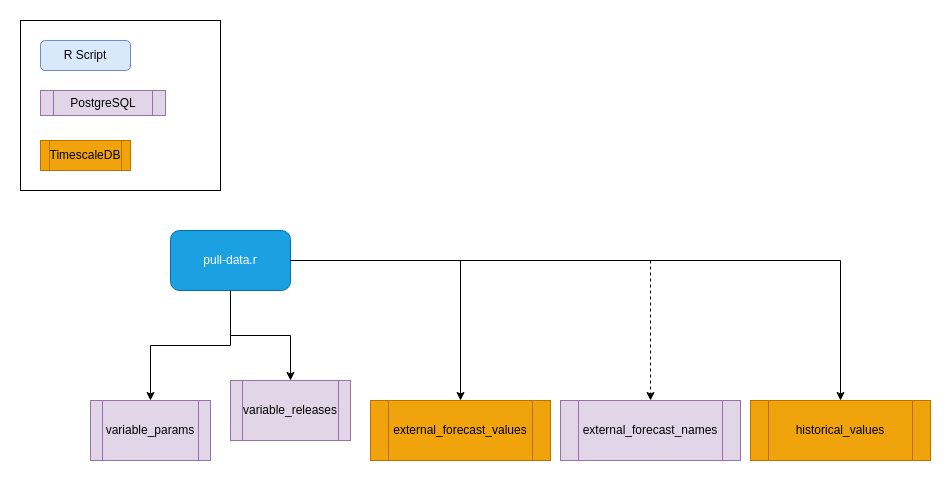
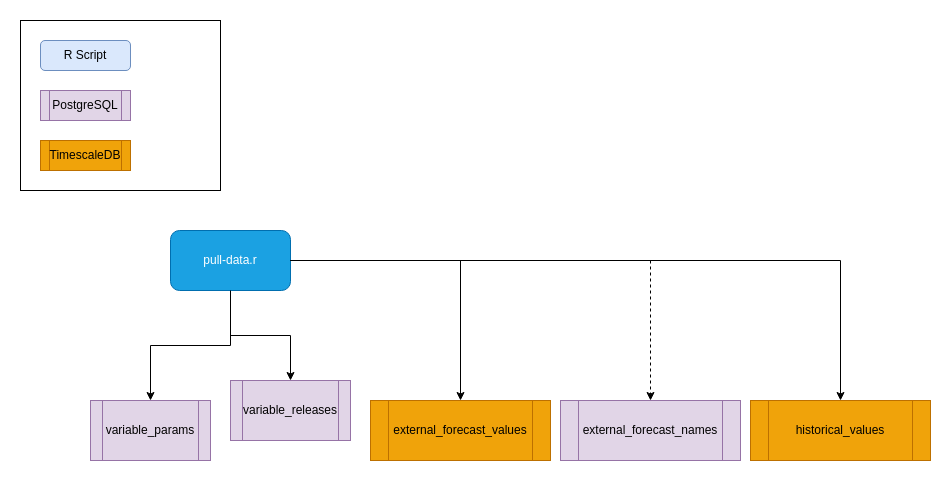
(103, 103) -> (86, 106)
